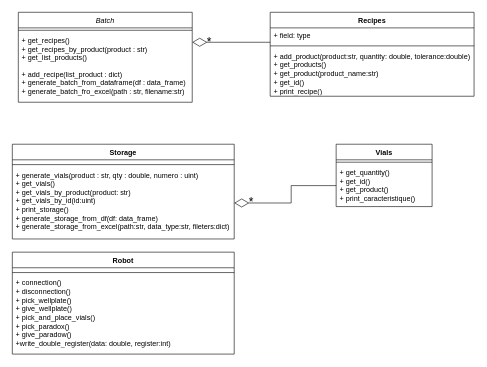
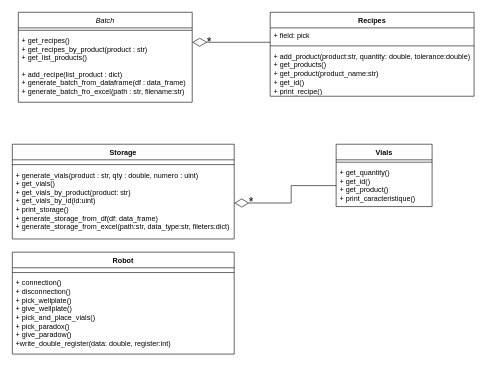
(295, 36) -> (294, 36)
